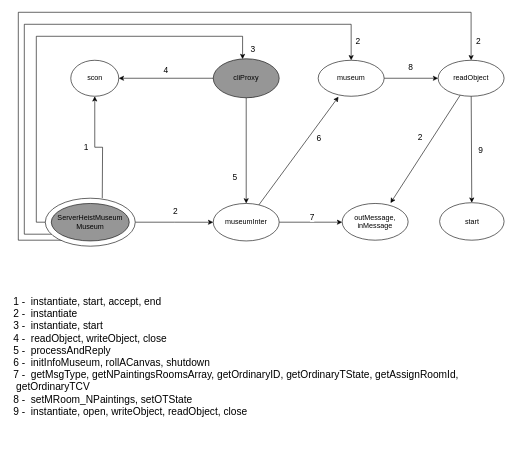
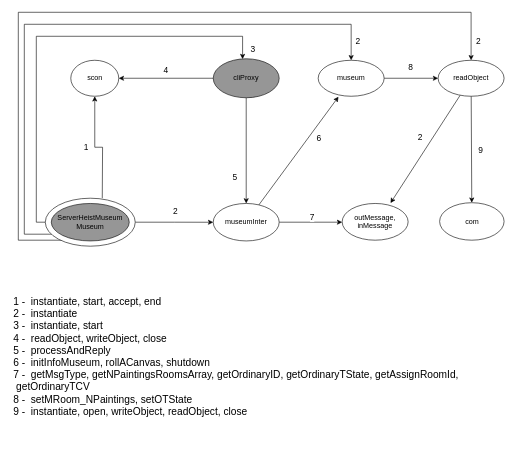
(473, 222) -> (473, 222)
